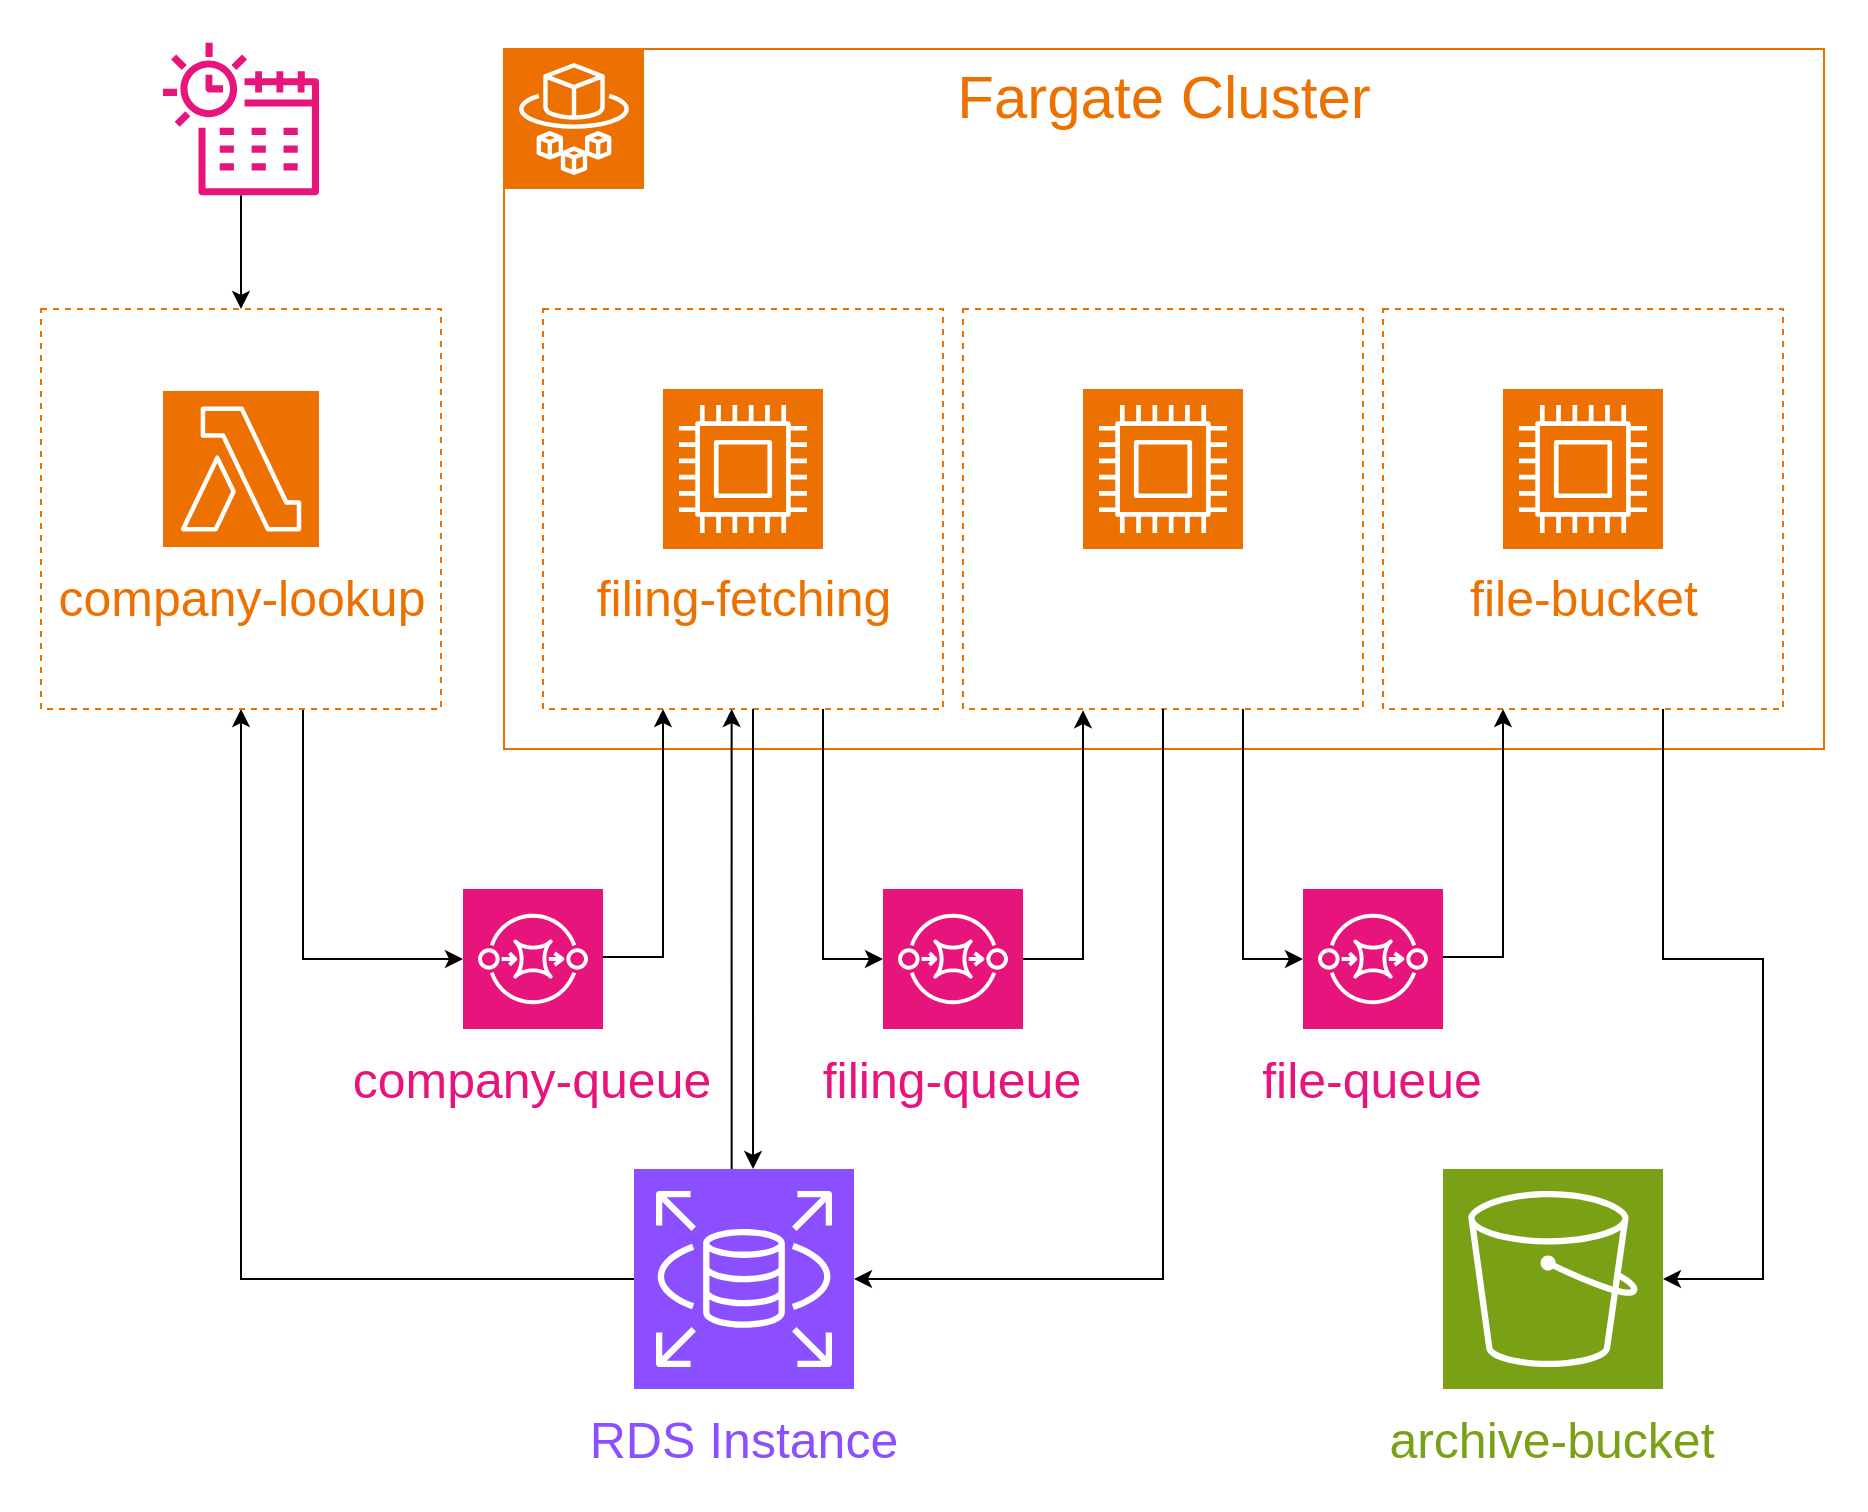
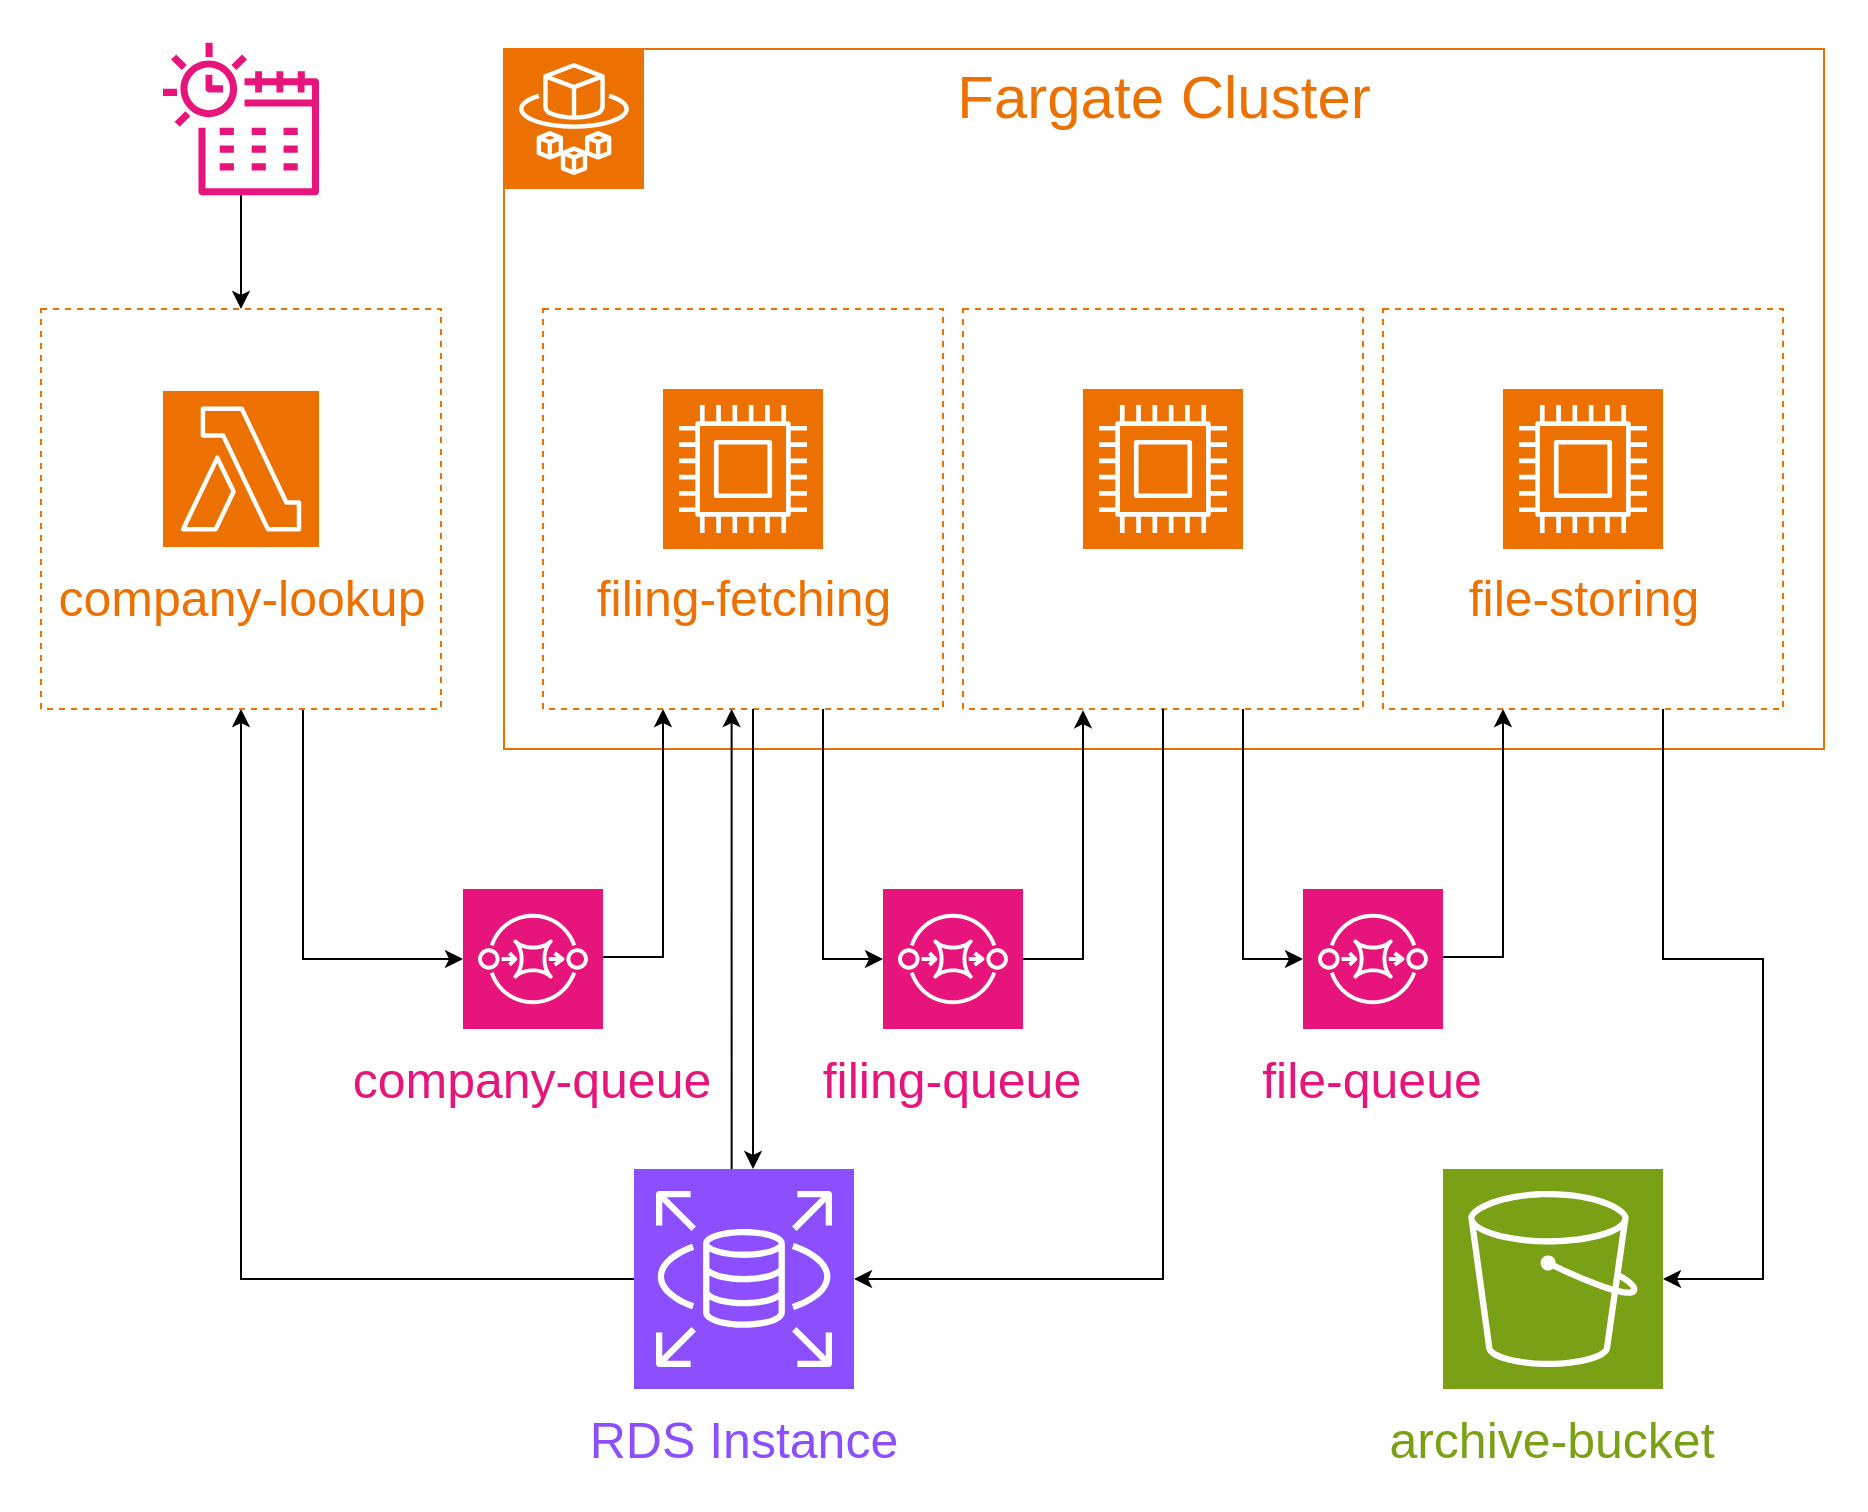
(1585, 597) -> (1585, 597)
